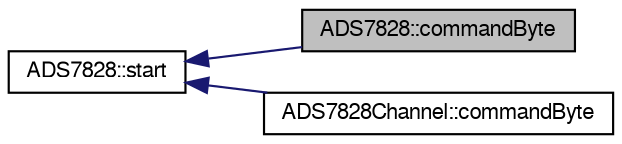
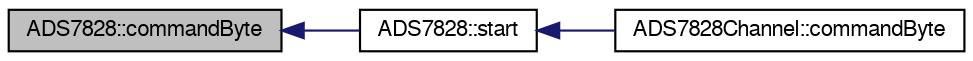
(255, 53) -> (332, 31)
